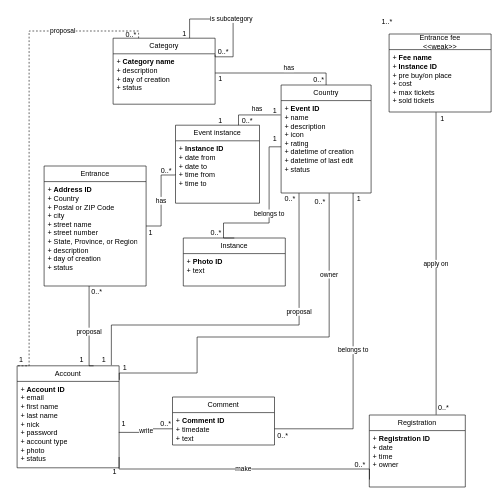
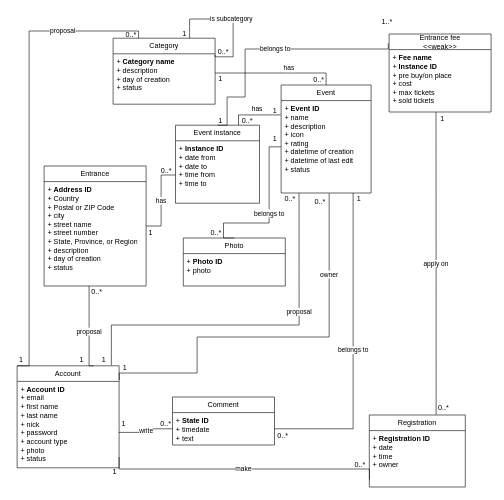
none -> (275, 49)
(326, 93) -> (326, 93)
(29, 187) -> (29, 187)
(234, 246) -> (234, 246)
(205, 266) -> (205, 266)
(199, 430) -> (195, 430)
